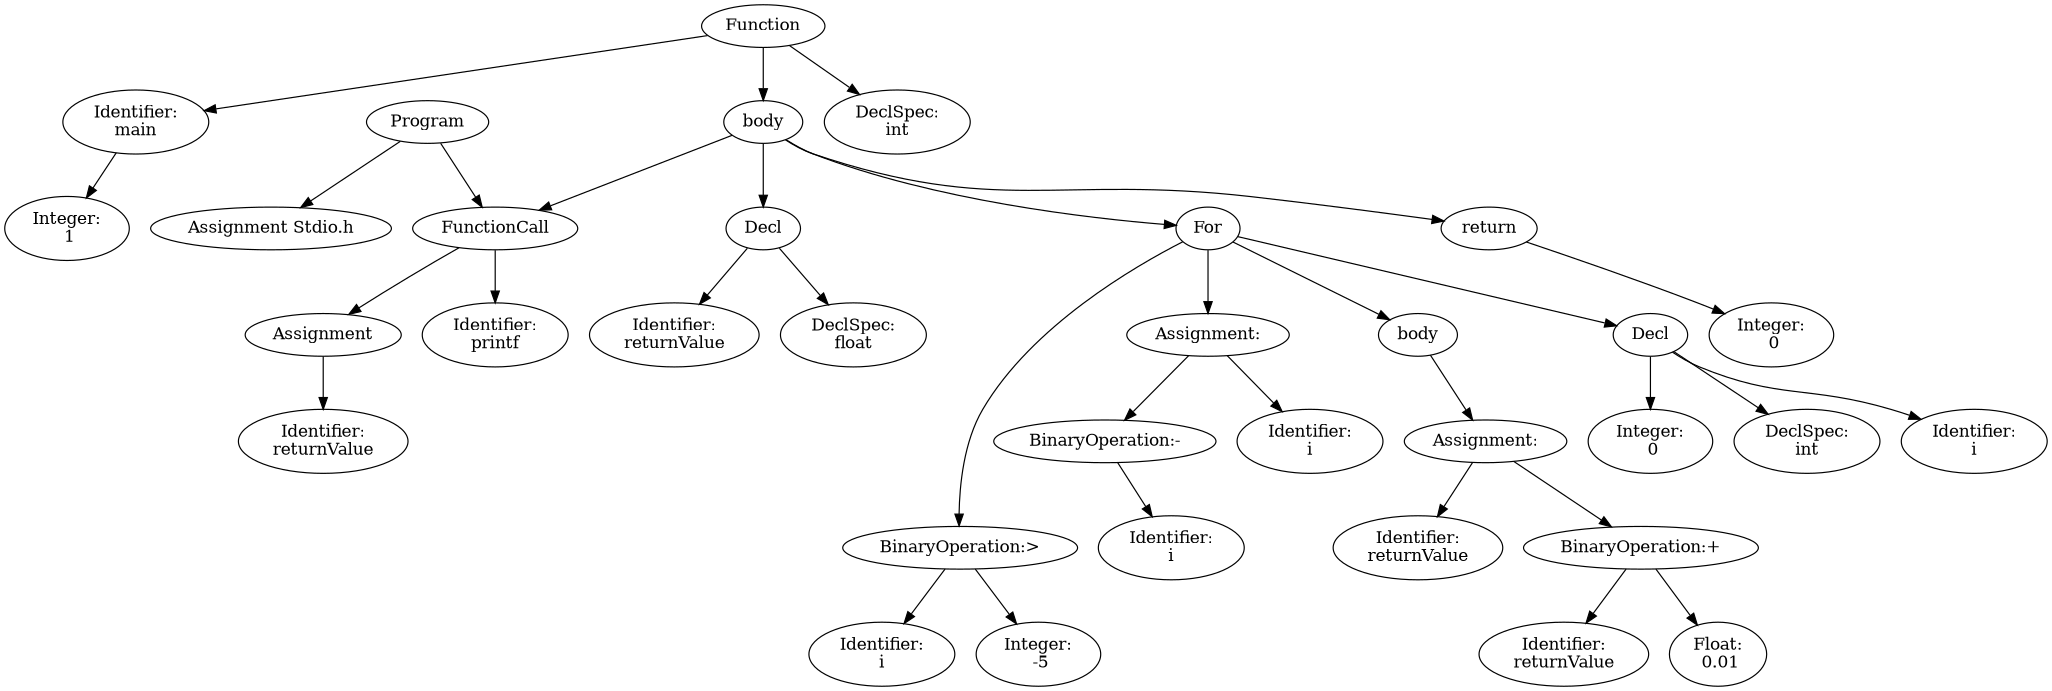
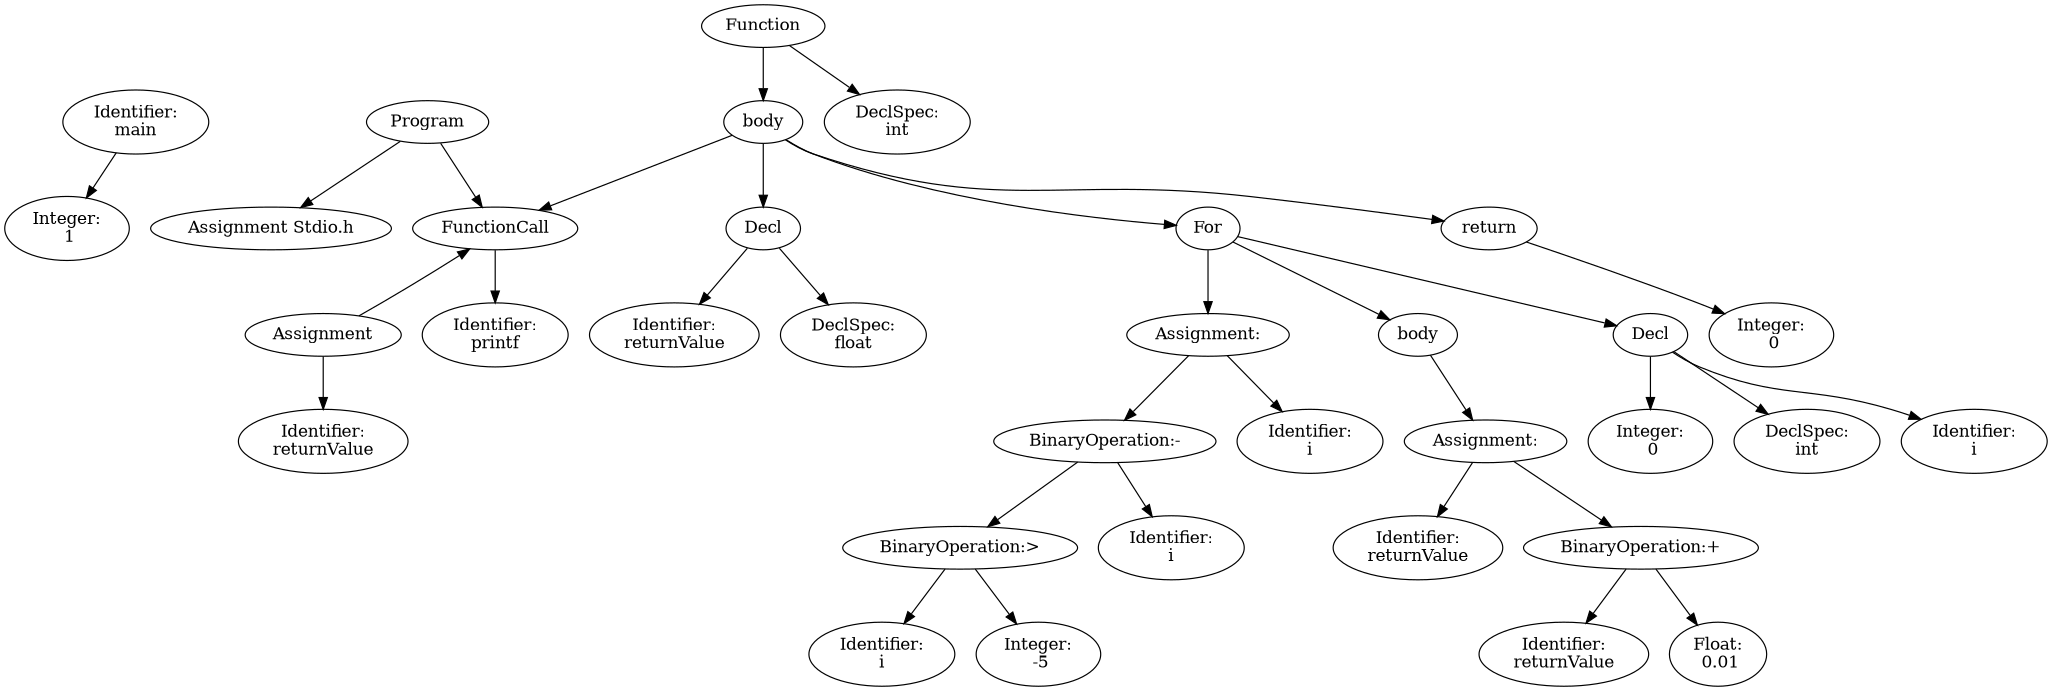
(462, 72) -> none
(409, 277) -> (409, 286)
(1031, 349) -> (1038, 491)
